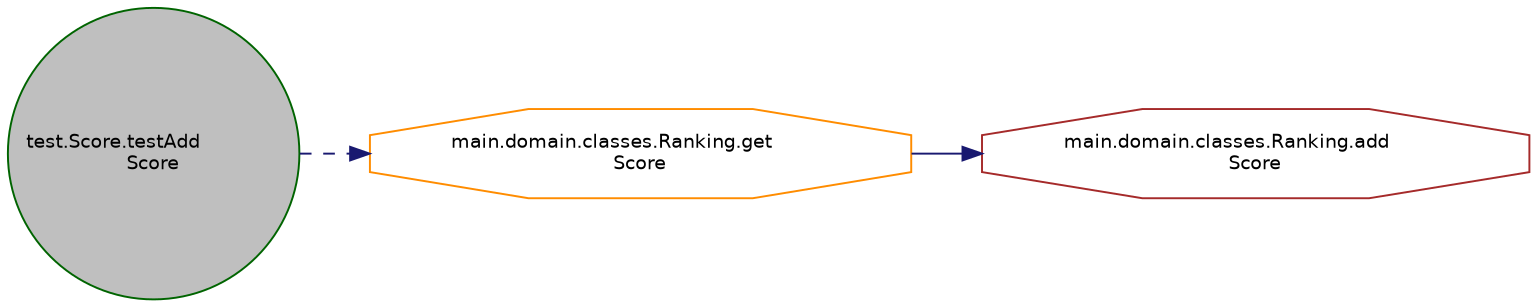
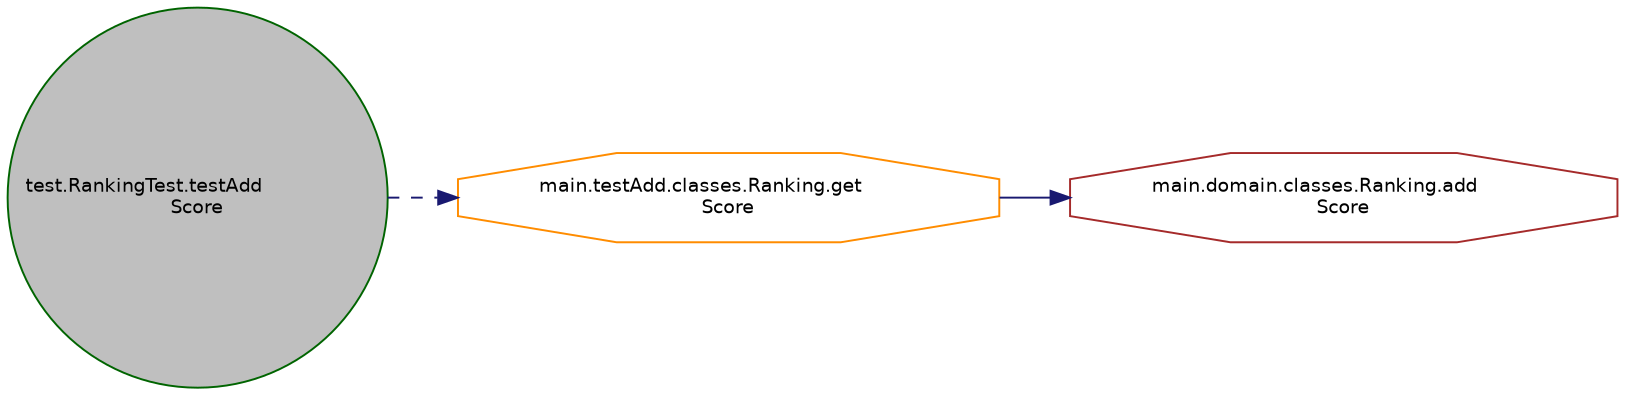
(154, 154) -> (198, 198)
(641, 154) -> (729, 198)
